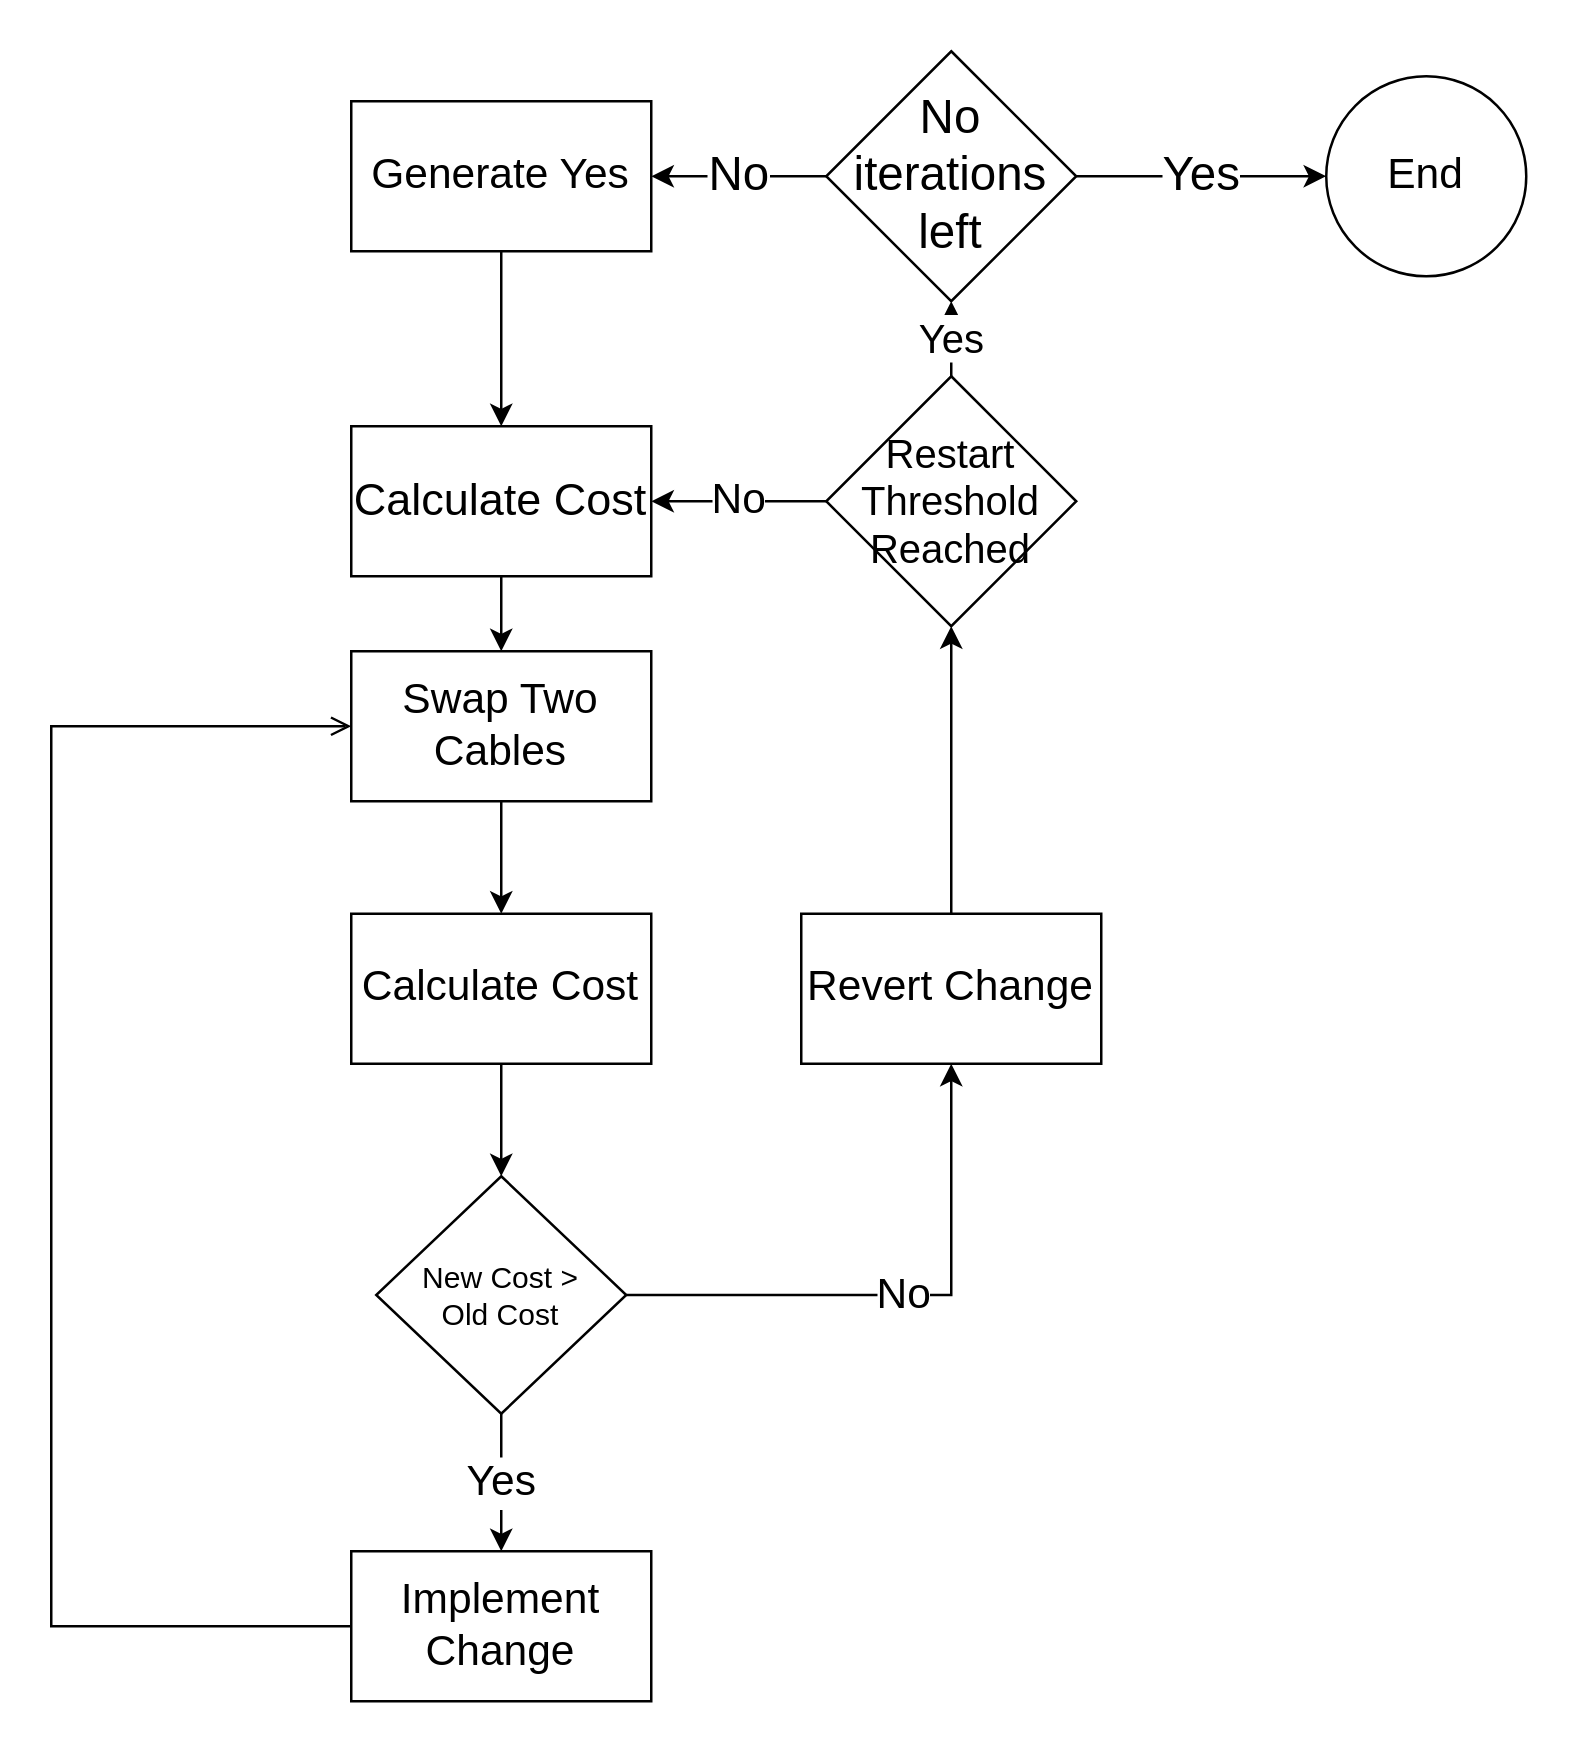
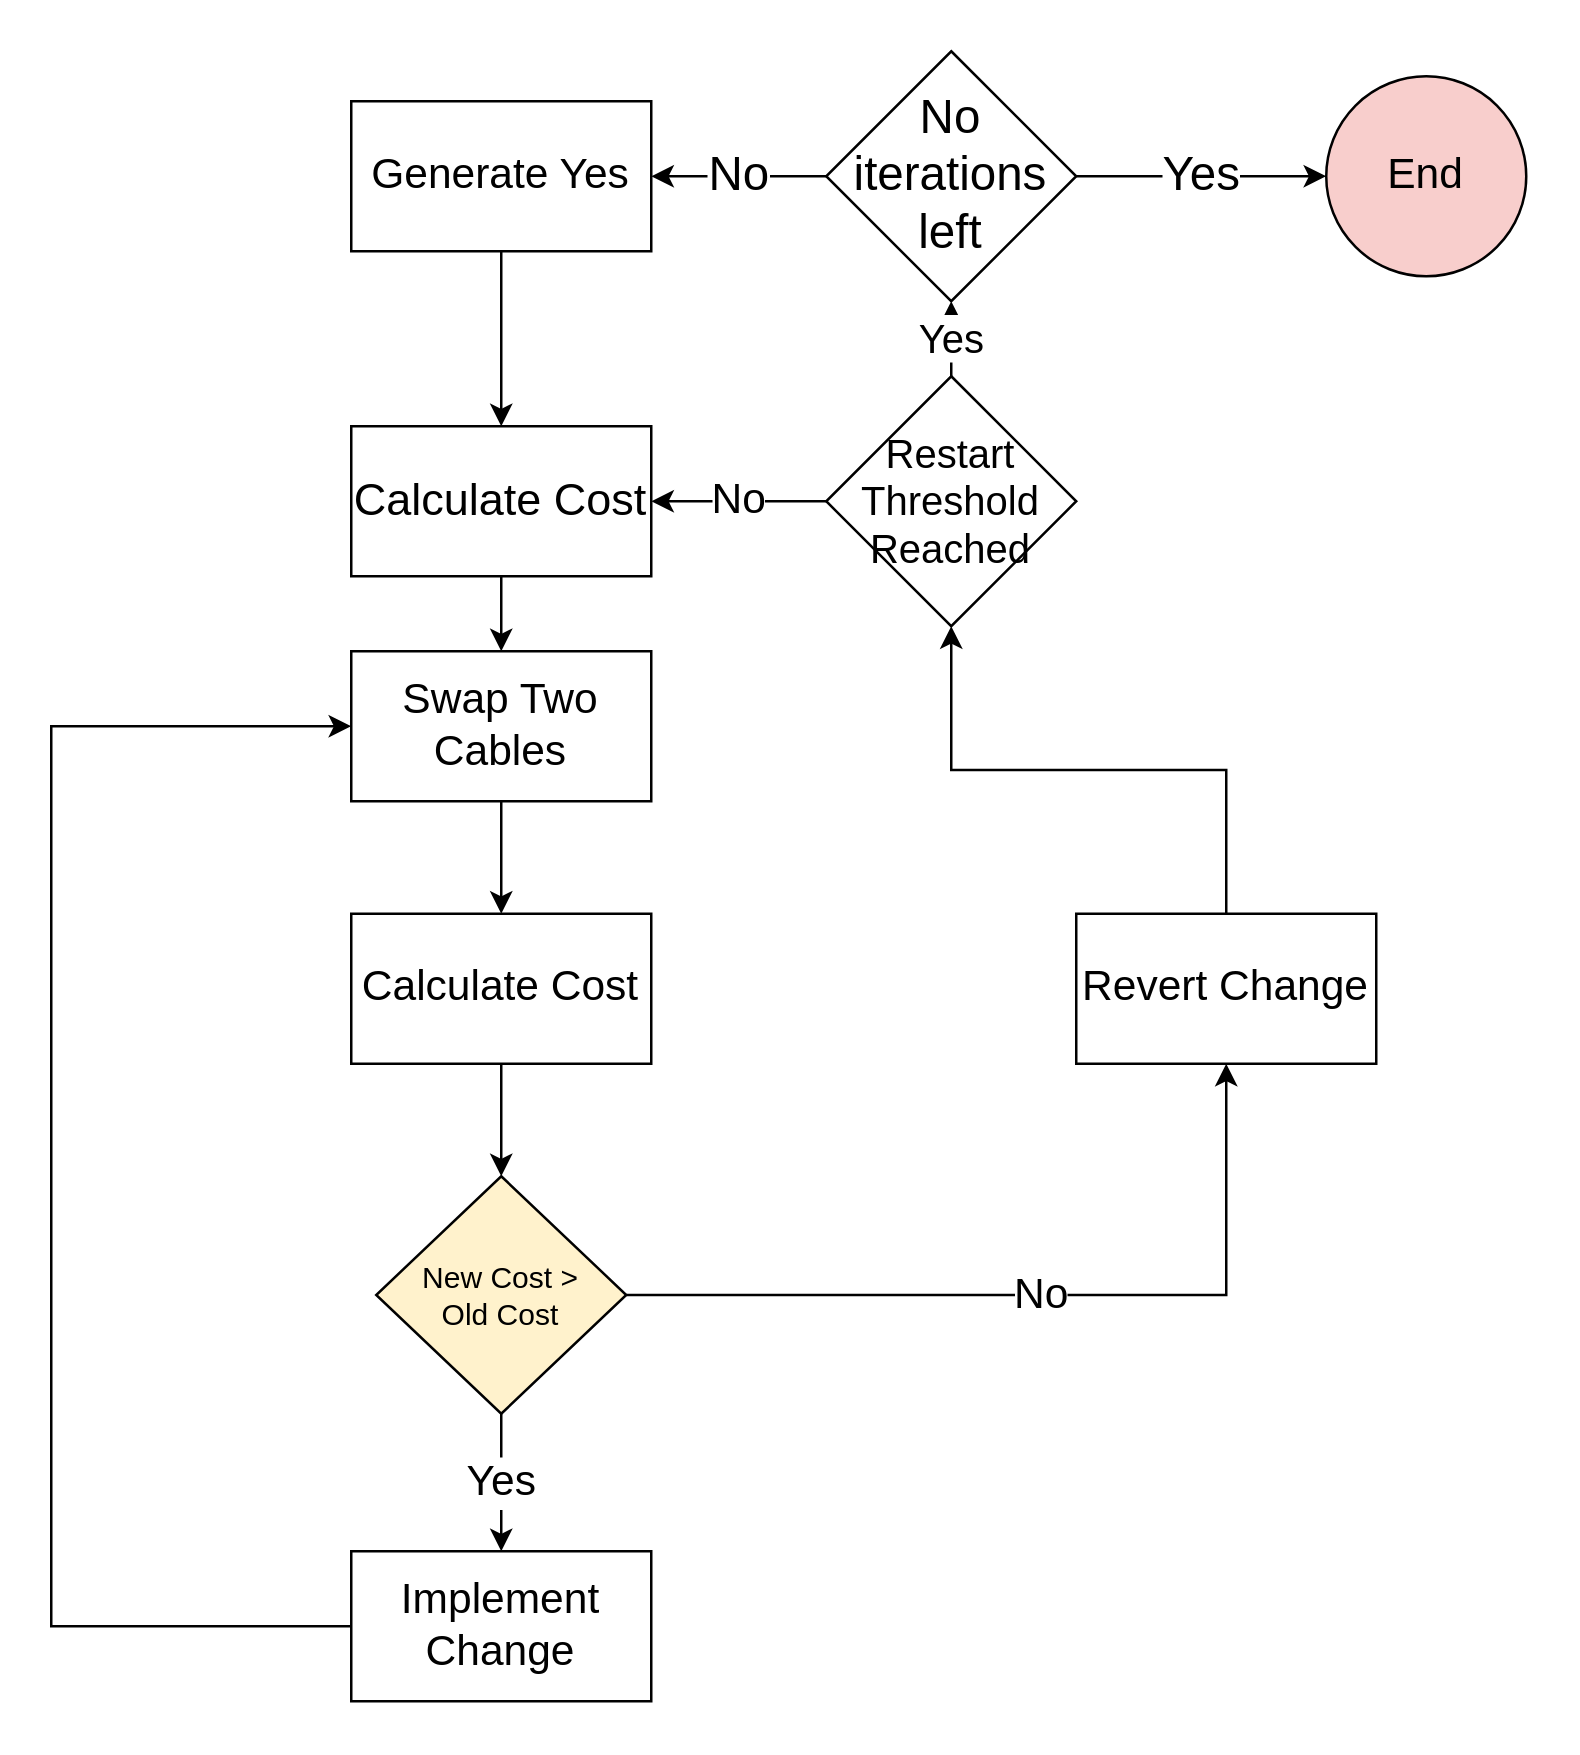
(1426, 176) -> (1426, 176)
(337, 726) -> (333, 726)
(951, 989) -> (1226, 989)
(501, 1295) -> (501, 1295)
